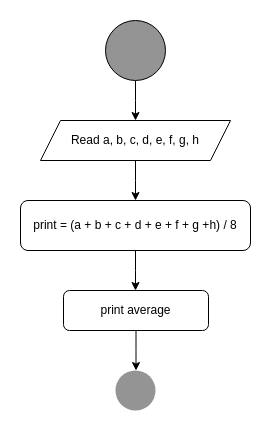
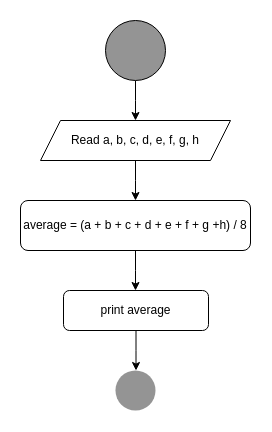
(136, 226) -> (136, 226)
